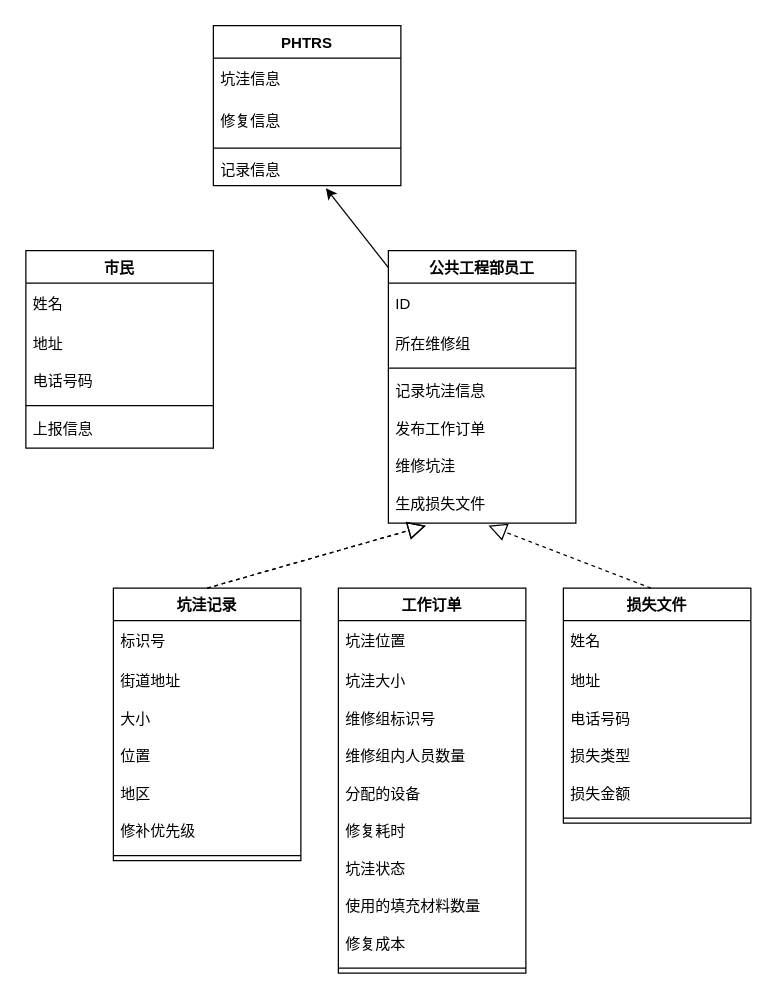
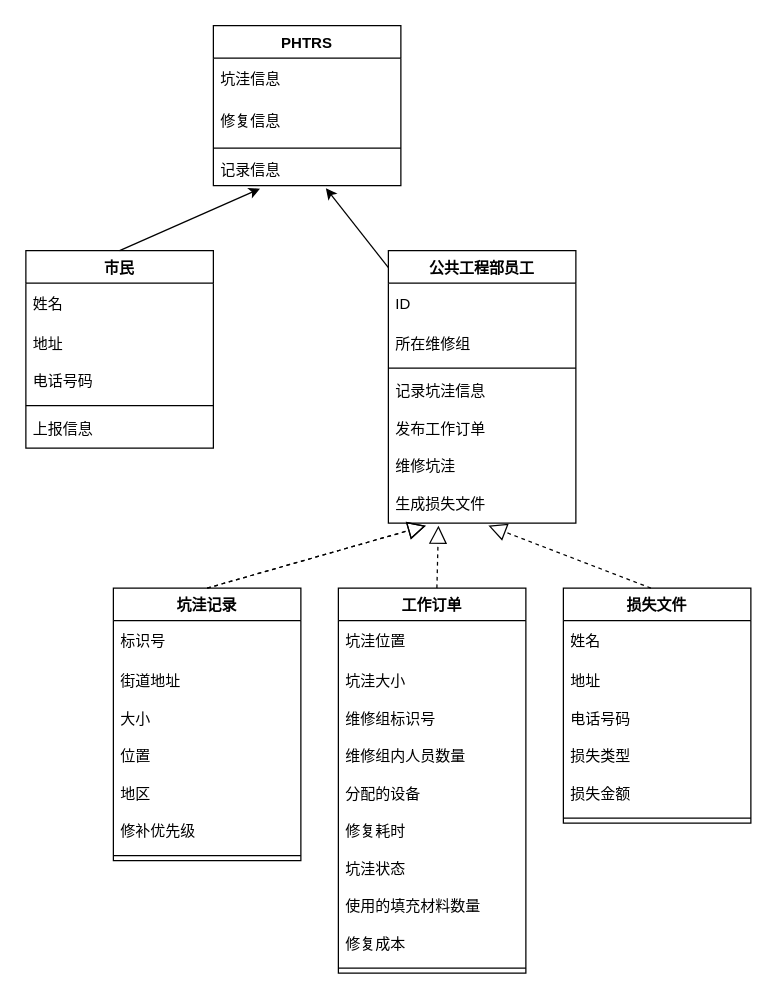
none -> (185, 221)
none -> (437, 566)
